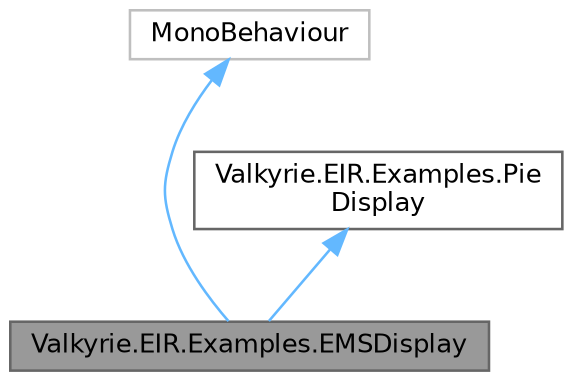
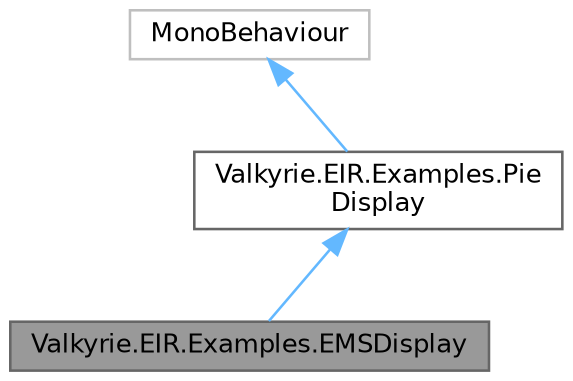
(166, 204) -> (316, 115)
